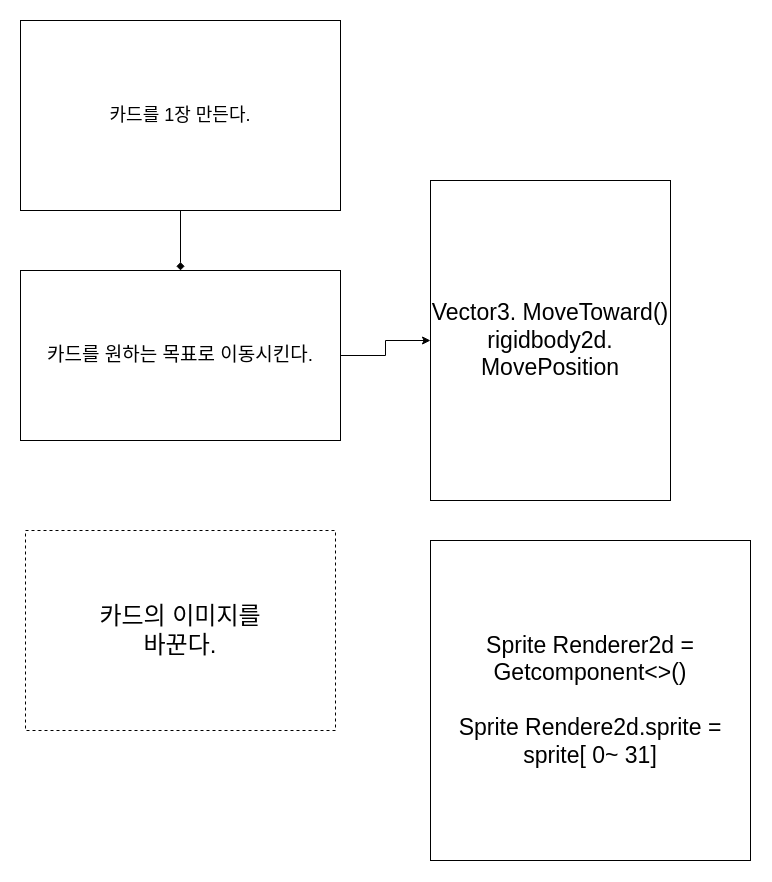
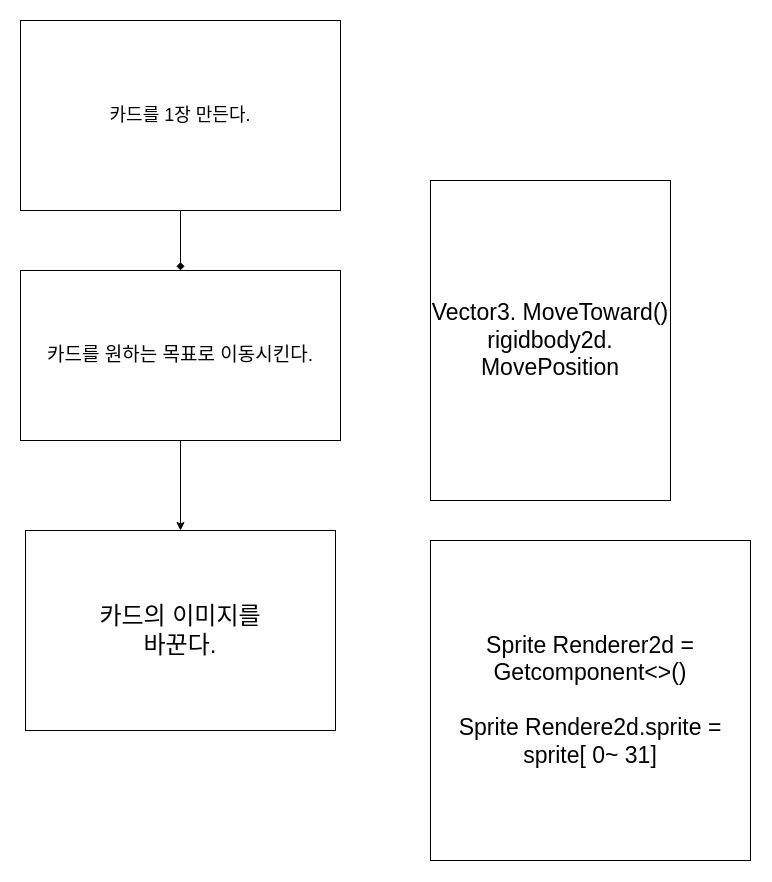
(386, 352) -> none
none -> (181, 482)
(181, 631) -> (181, 631)
